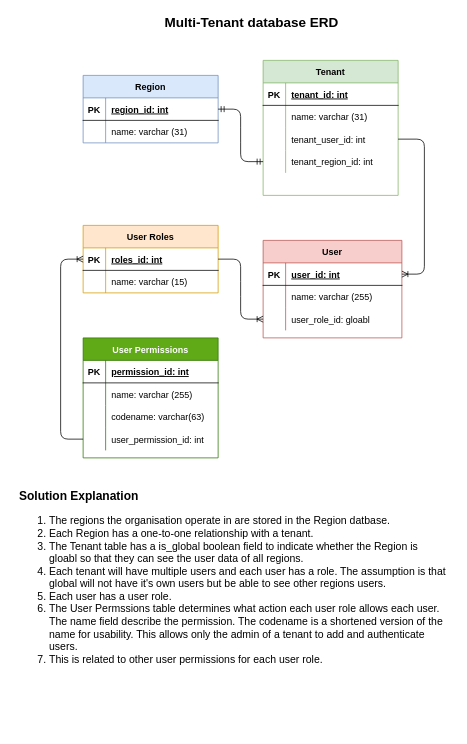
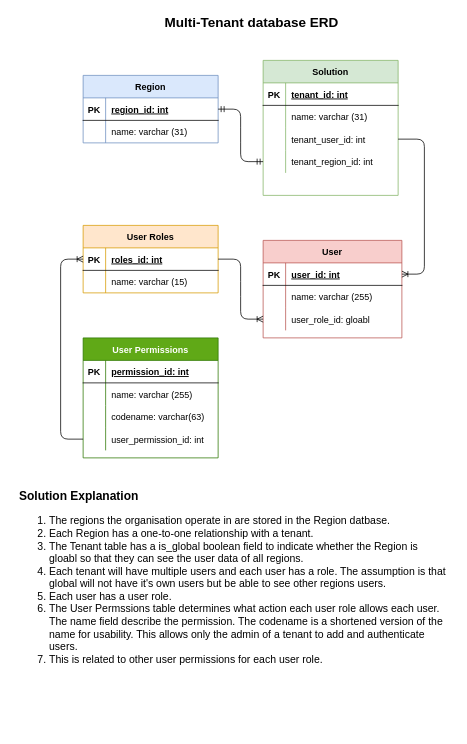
(330, 72) -> (330, 72)
